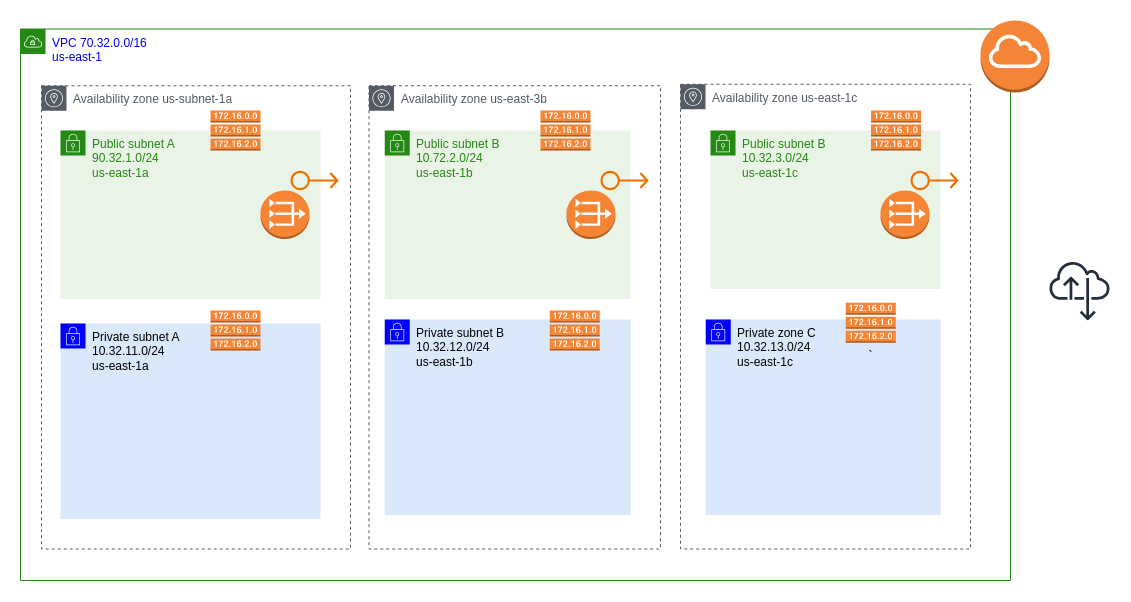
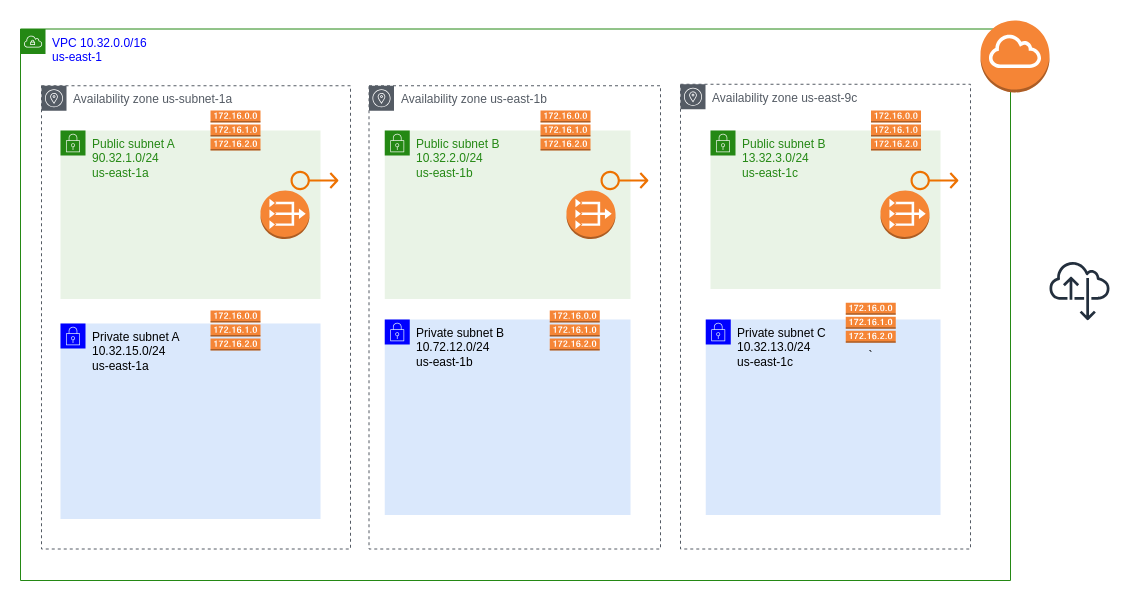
(100, 51) -> (100, 51)
(796, 99) -> (796, 99)
(485, 100) -> (485, 100)
(461, 159) -> (461, 159)
(787, 159) -> (787, 159)
(466, 348) -> (466, 348)
(780, 348) -> (787, 348)
(142, 352) -> (142, 352)
